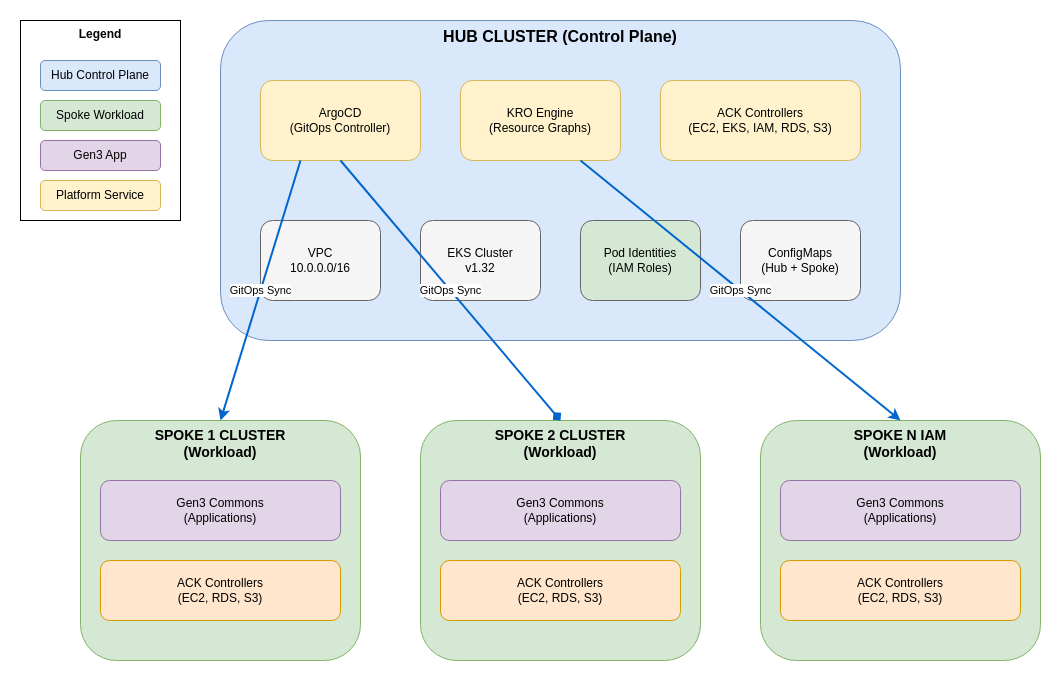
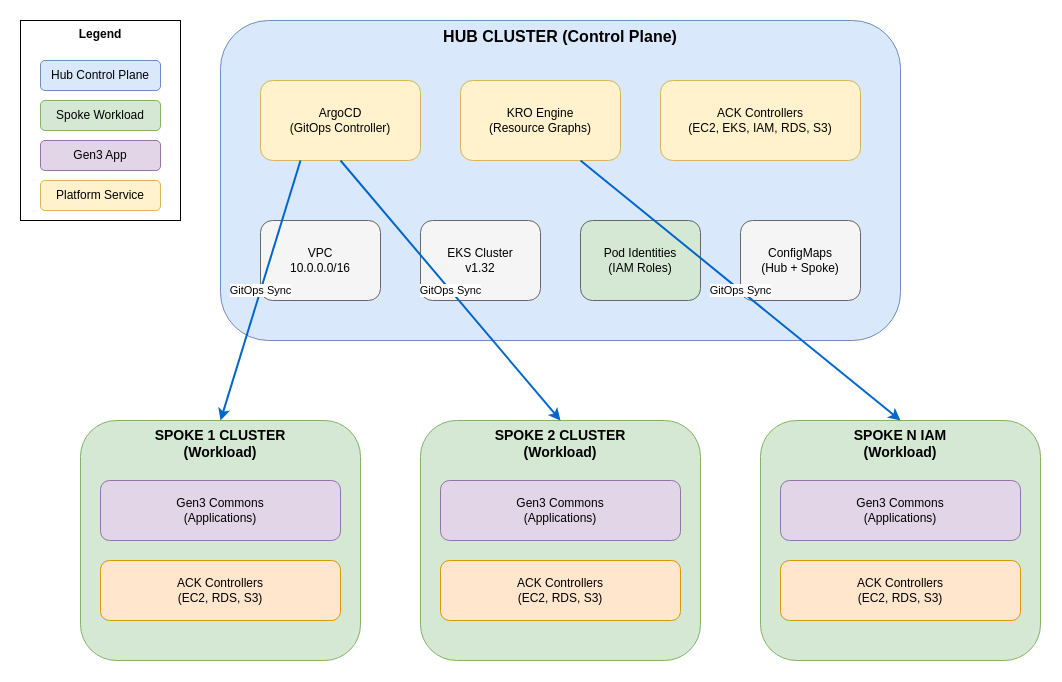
(554, 413) -> (554, 413)
